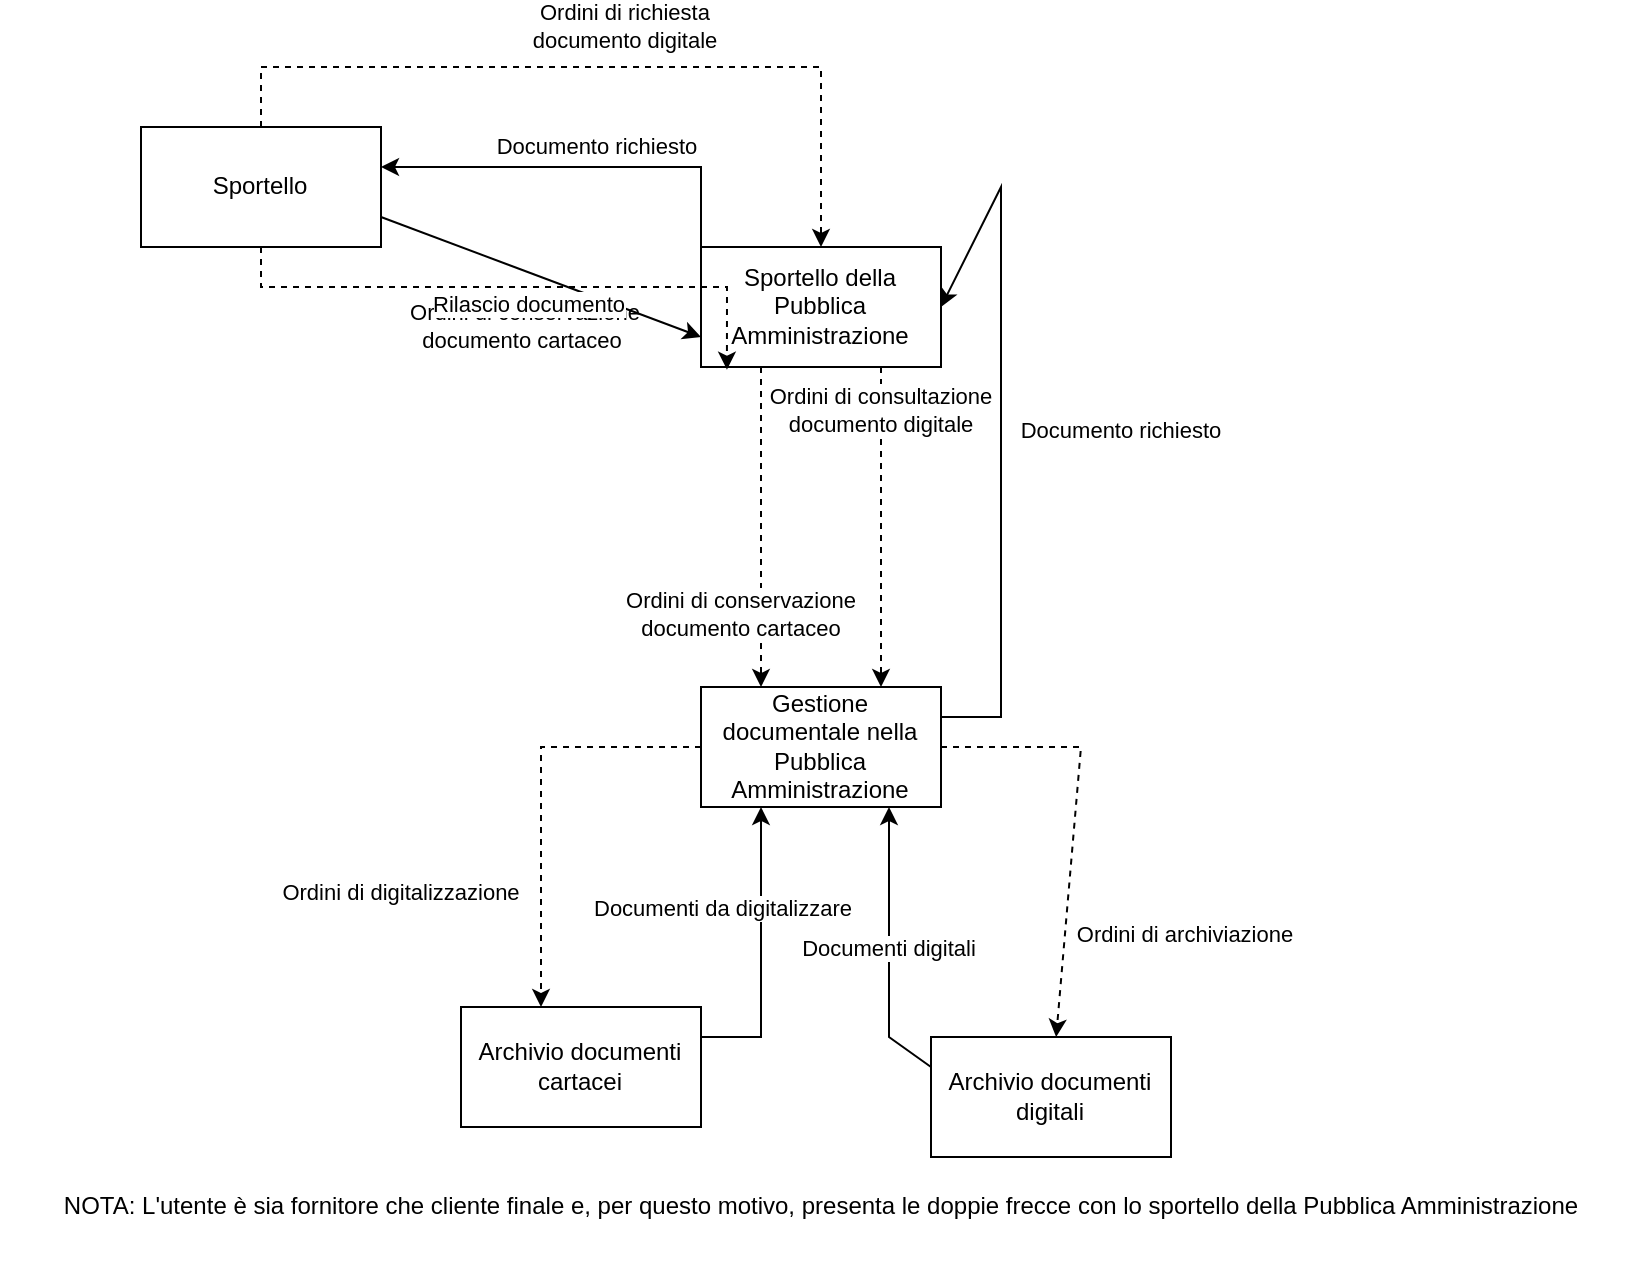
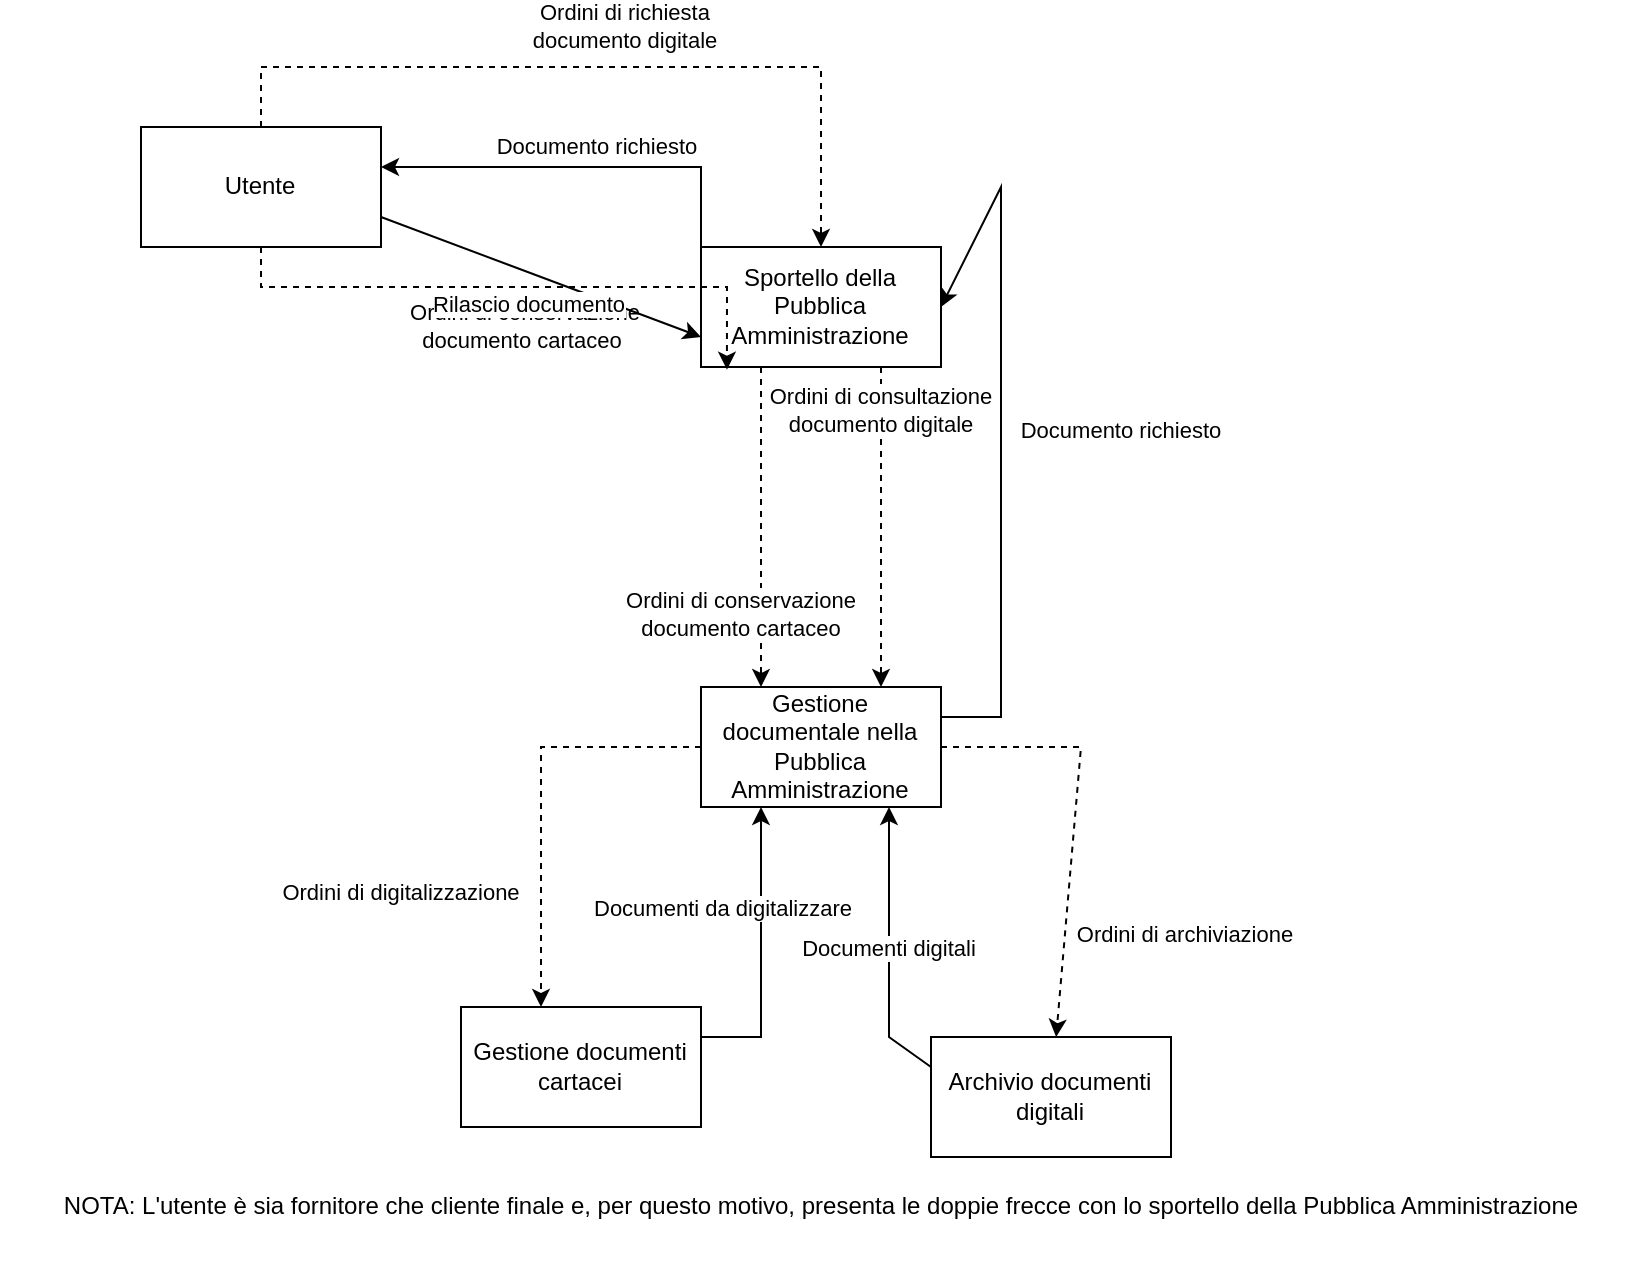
(261, 187) -> (261, 187)
(581, 1067) -> (581, 1067)
